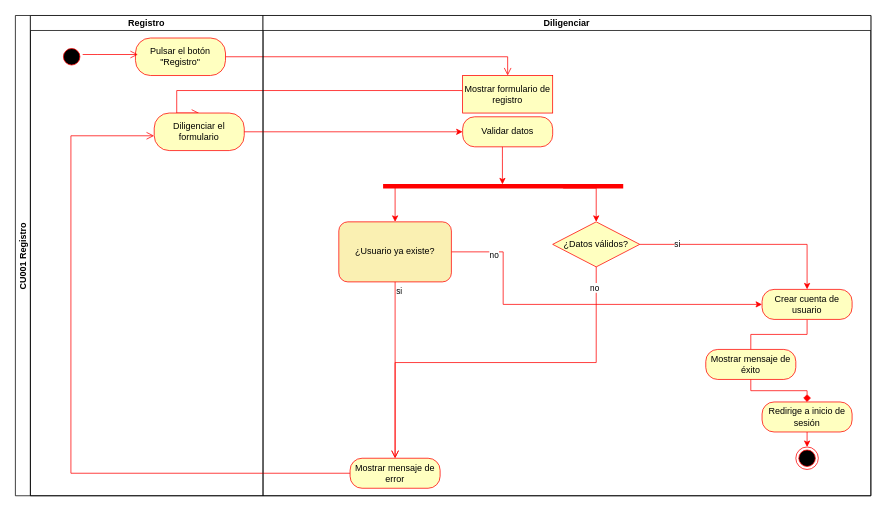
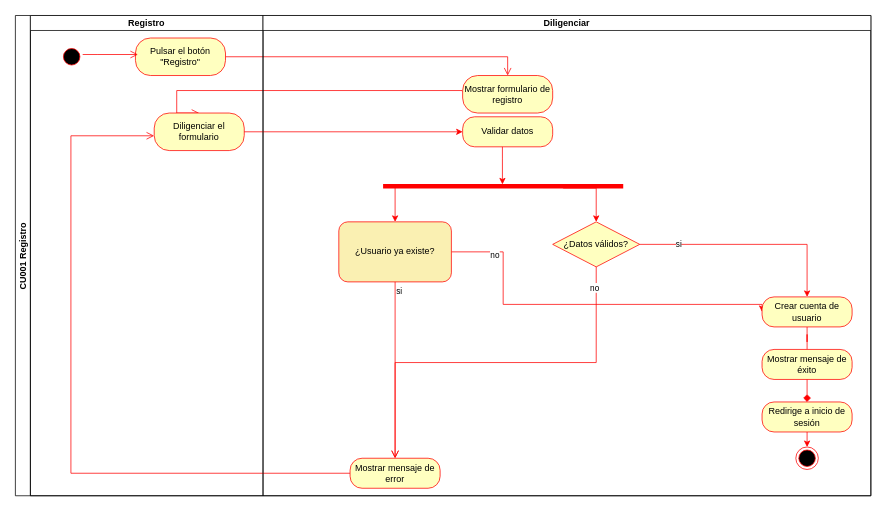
(507, 94) -> (507, 94)
(807, 304) -> (807, 312)
(750, 364) -> (807, 364)
